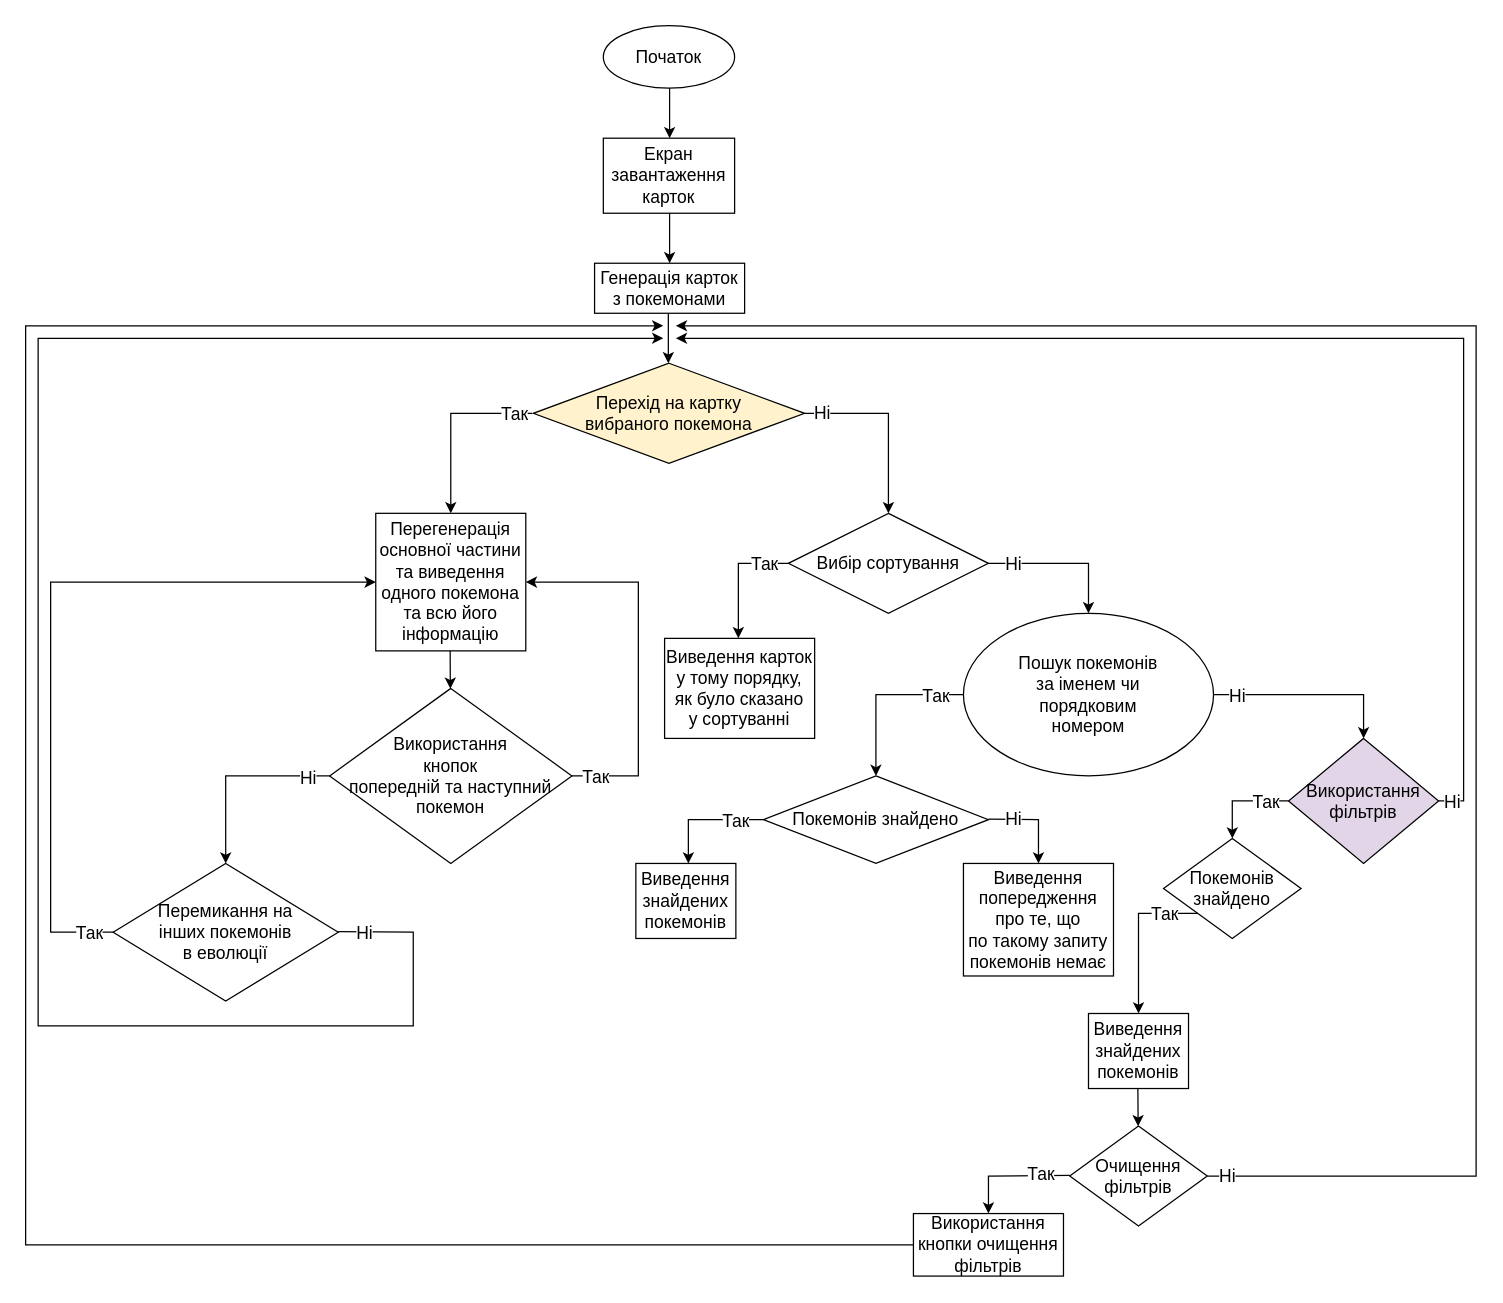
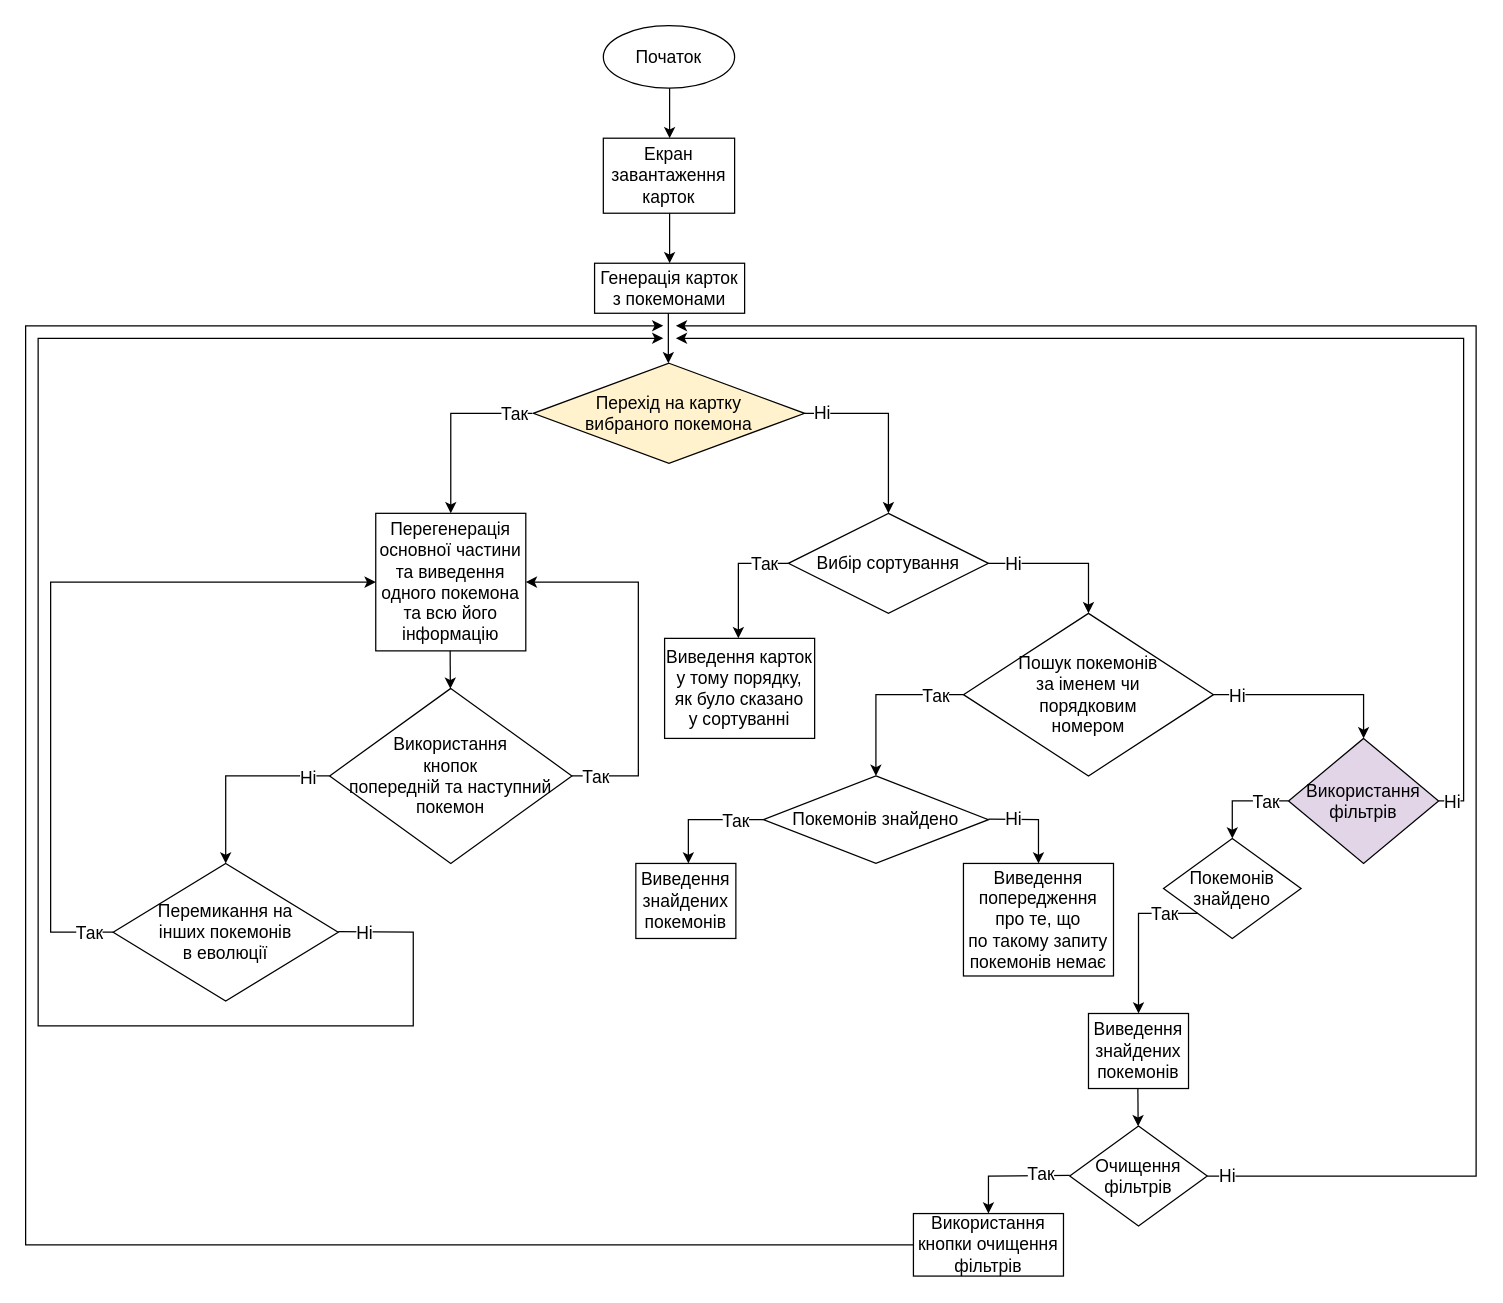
(1088, 694) -> (1088, 694)
